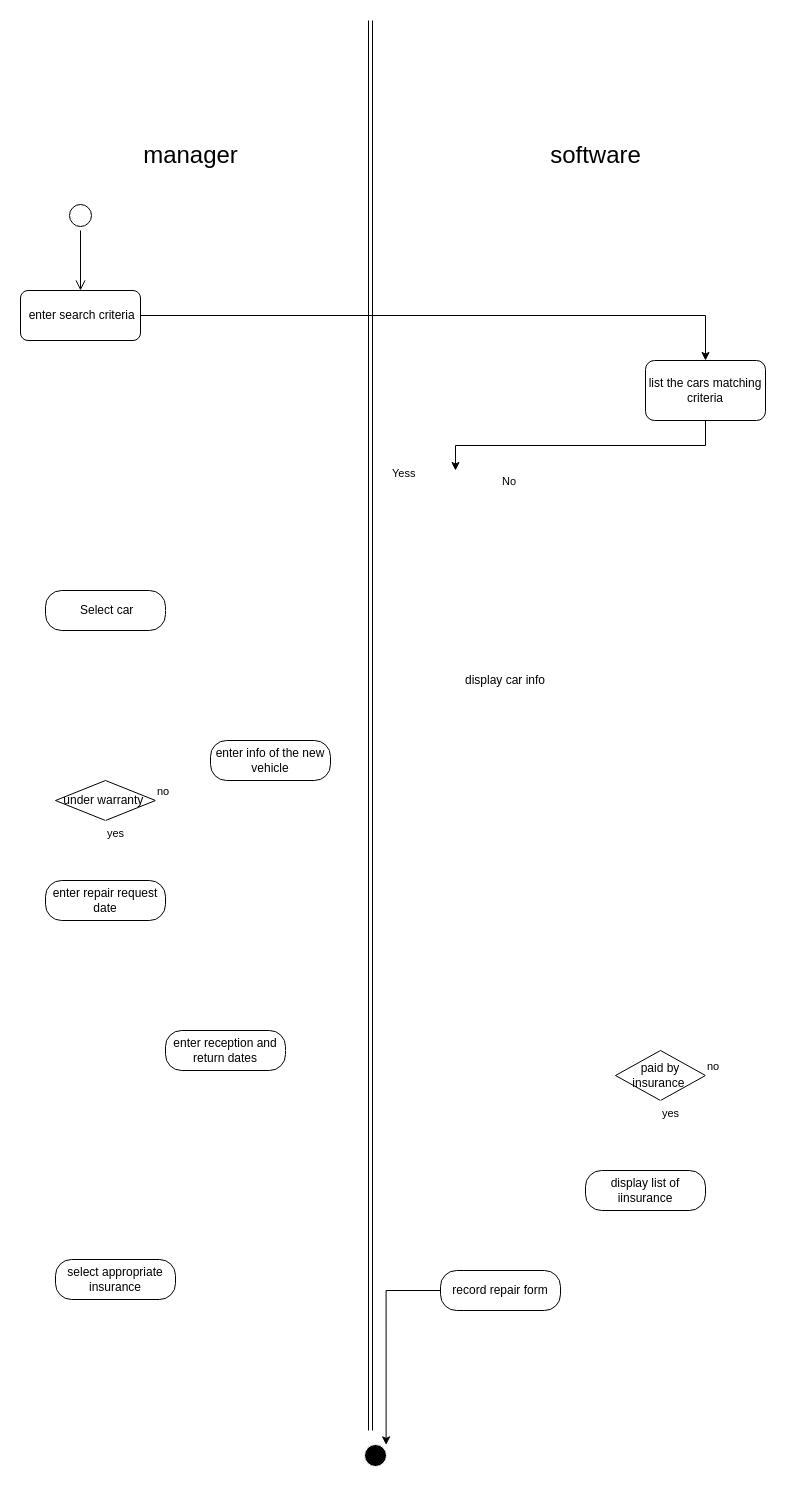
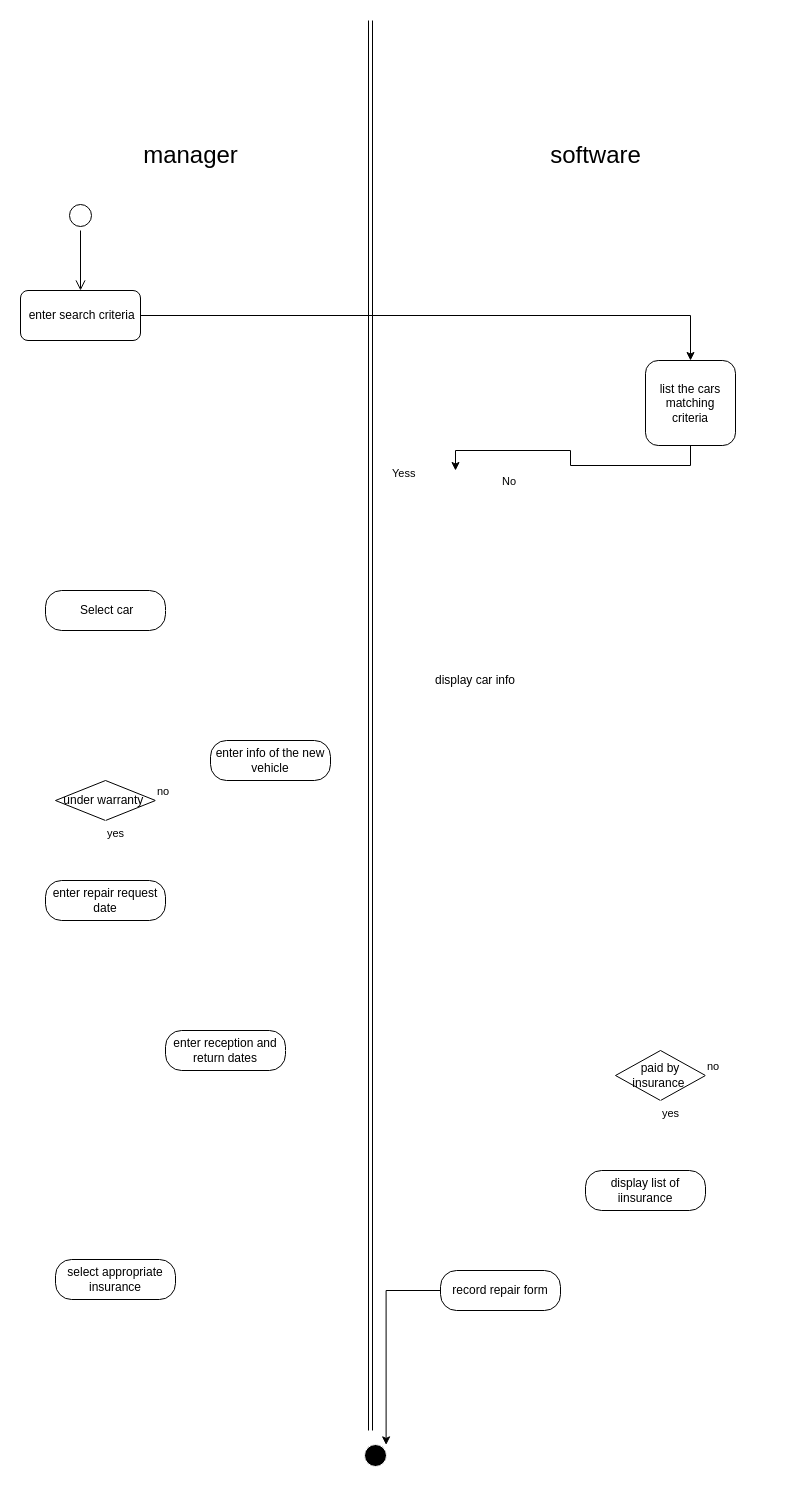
(706, 391) -> (691, 403)
(506, 681) -> (476, 681)
